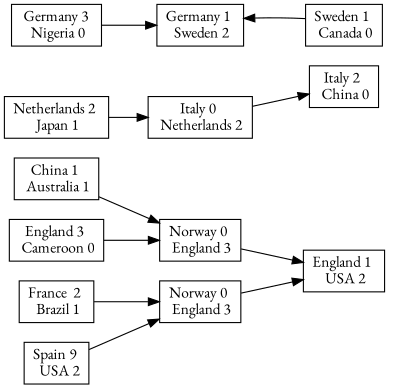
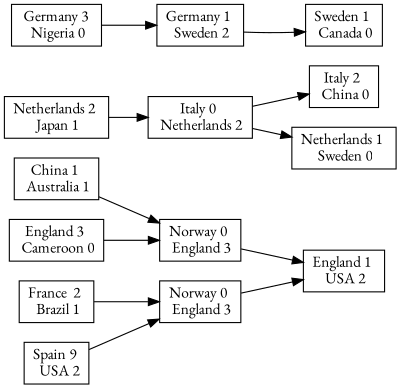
(280, 18) -> (269, 33)
none -> (344, 148)
